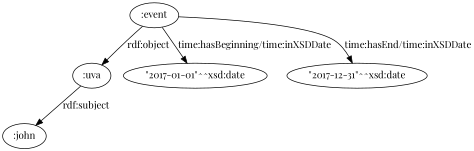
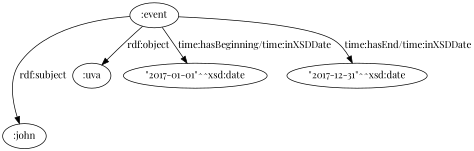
(61, 103) -> (44, 40)
